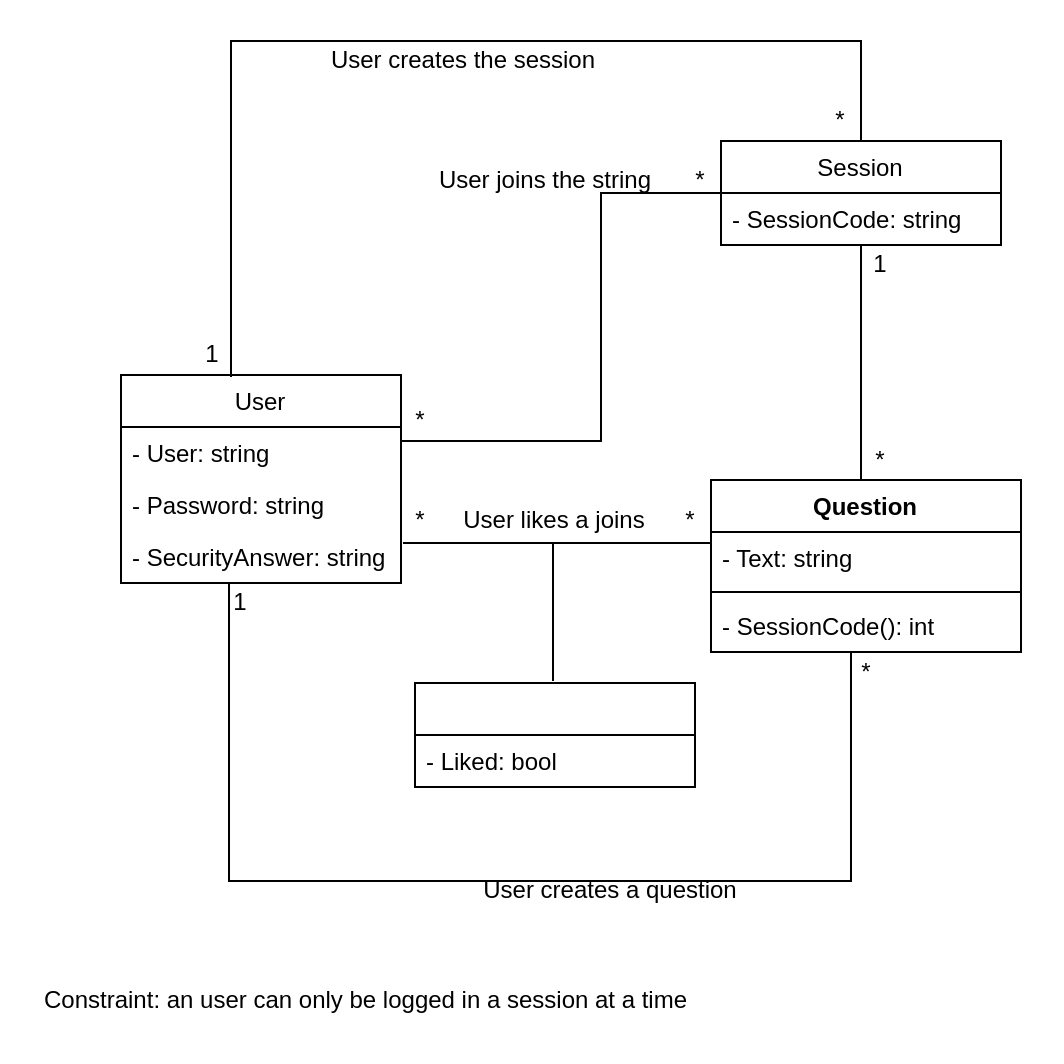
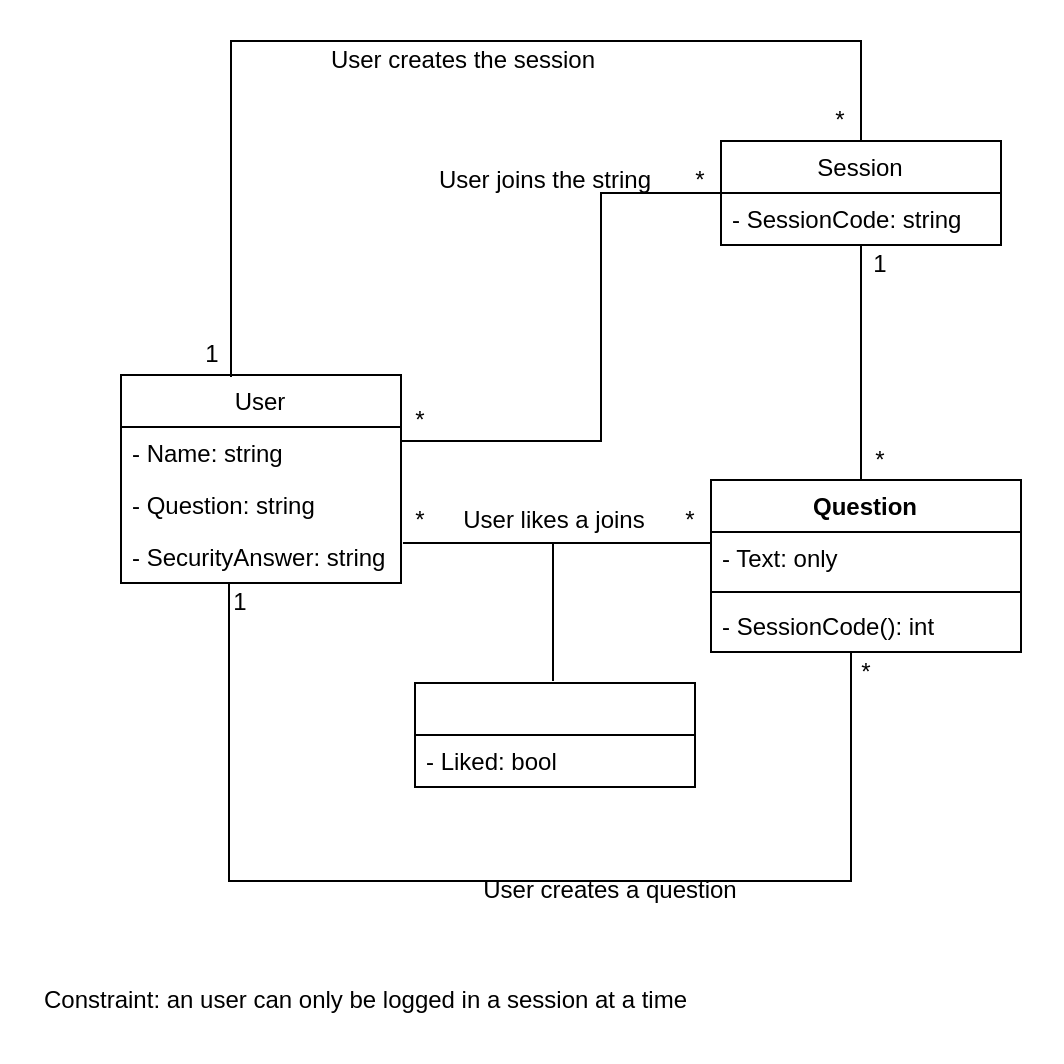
(214, 454) -> (214, 454)
(240, 506) -> (237, 506)
(804, 559) -> (790, 559)
